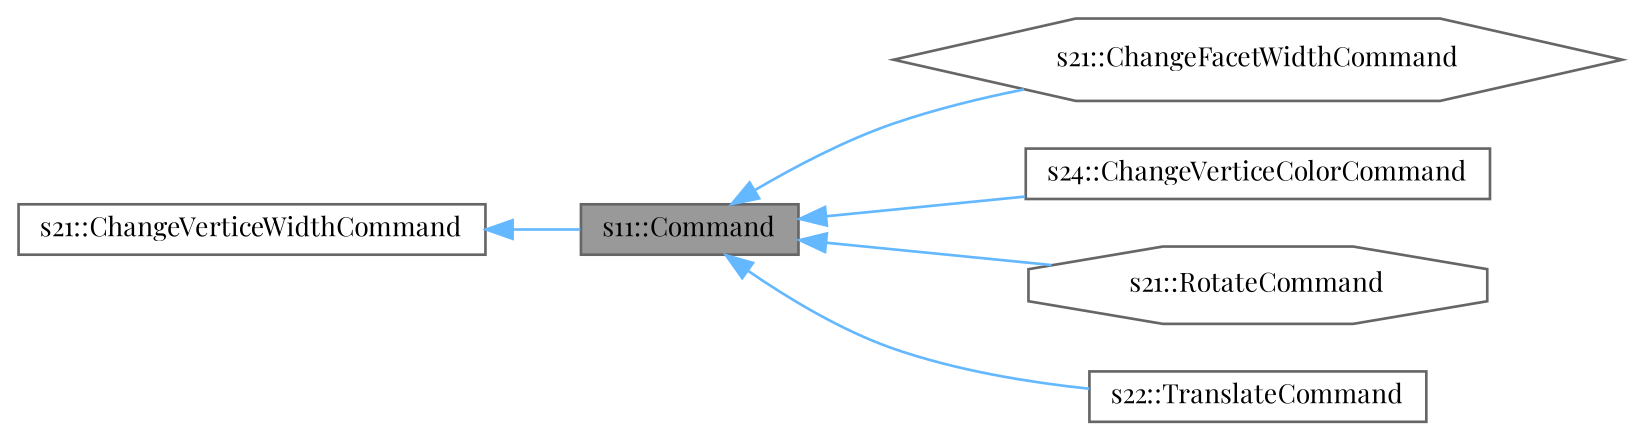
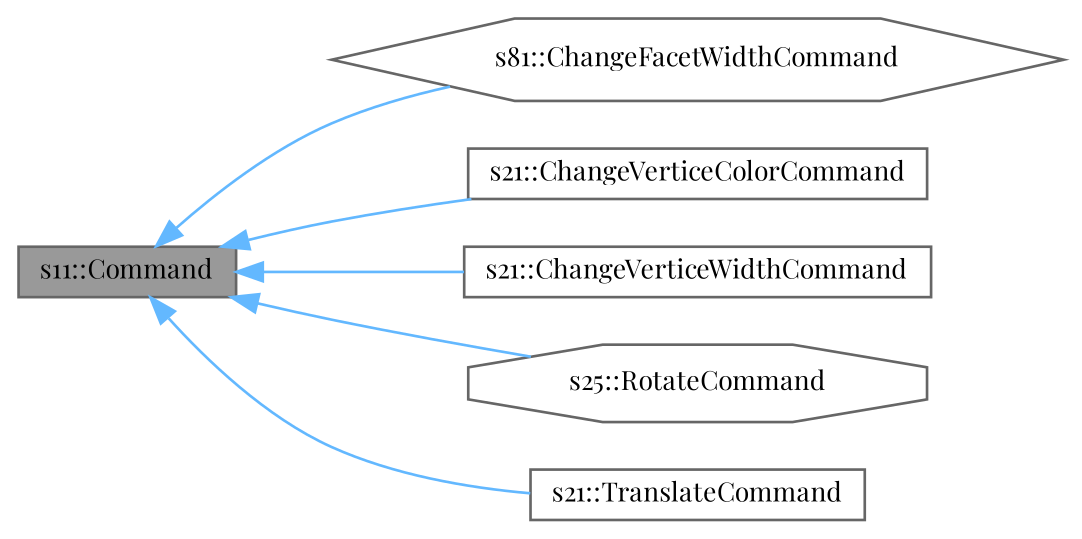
(1258, 60) -> (698, 60)
(1258, 174) -> (698, 174)
(547, 229) -> (363, 272)
(1258, 285) -> (698, 383)
(1258, 397) -> (698, 495)
